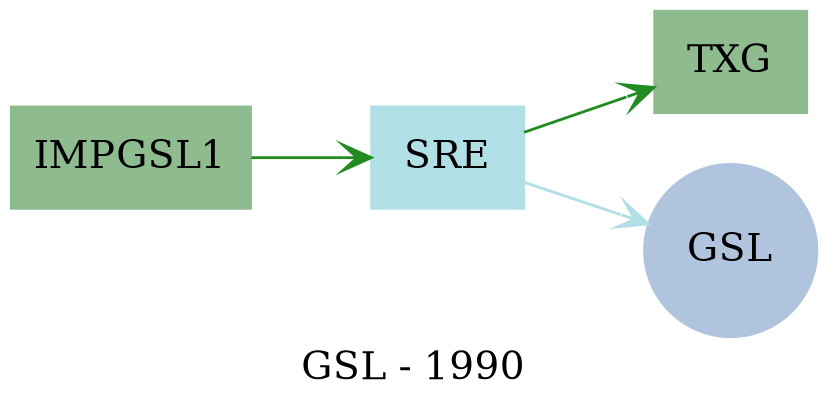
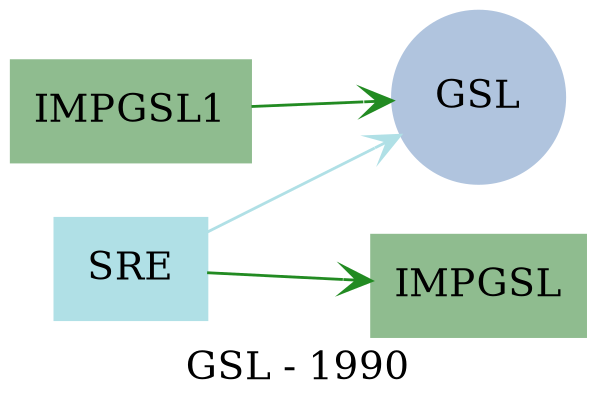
(731, 62) -> (479, 286)
(297, 158) -> (307, 104)
